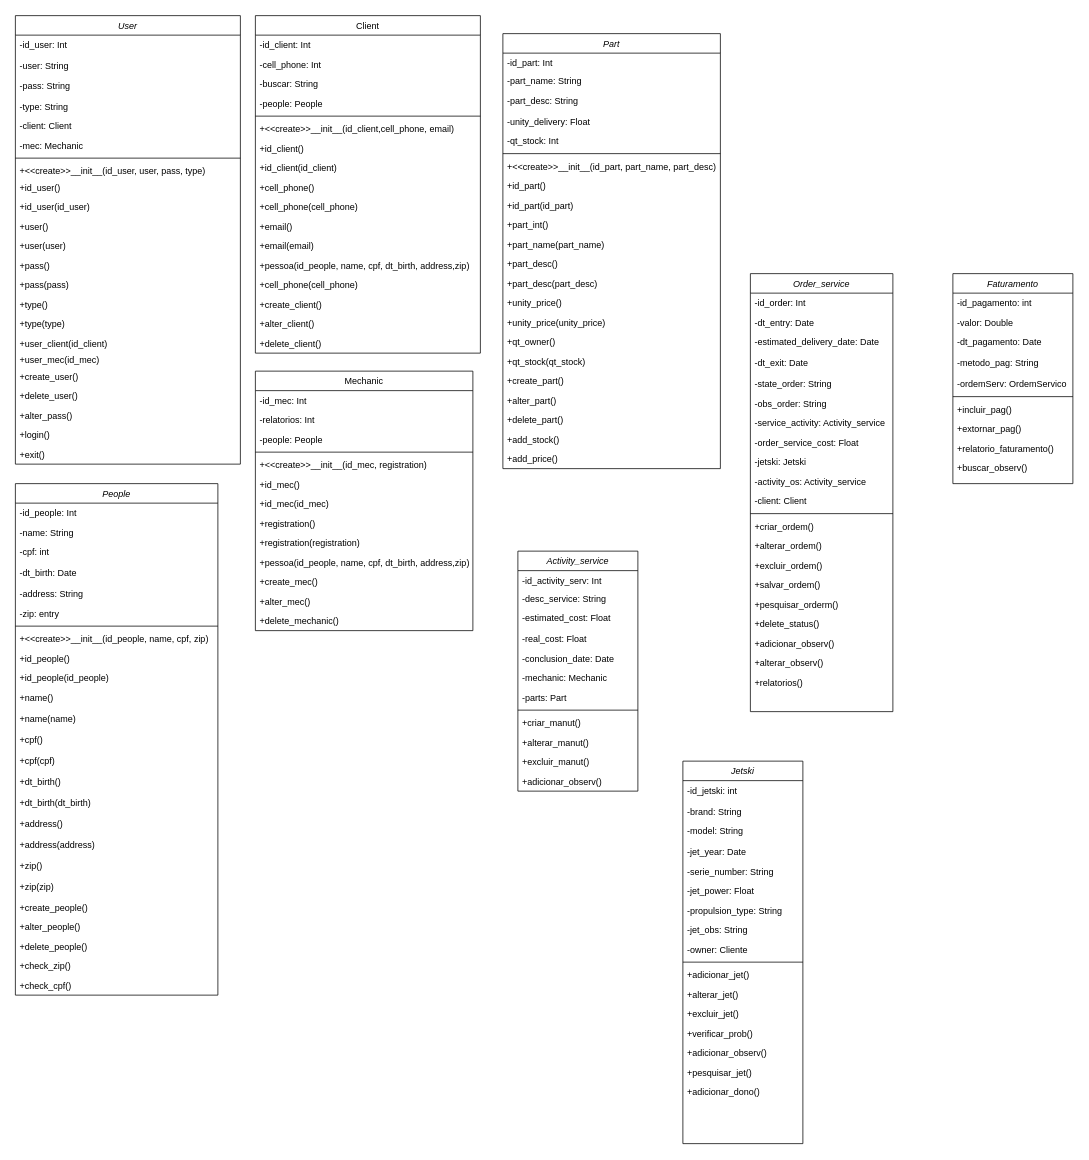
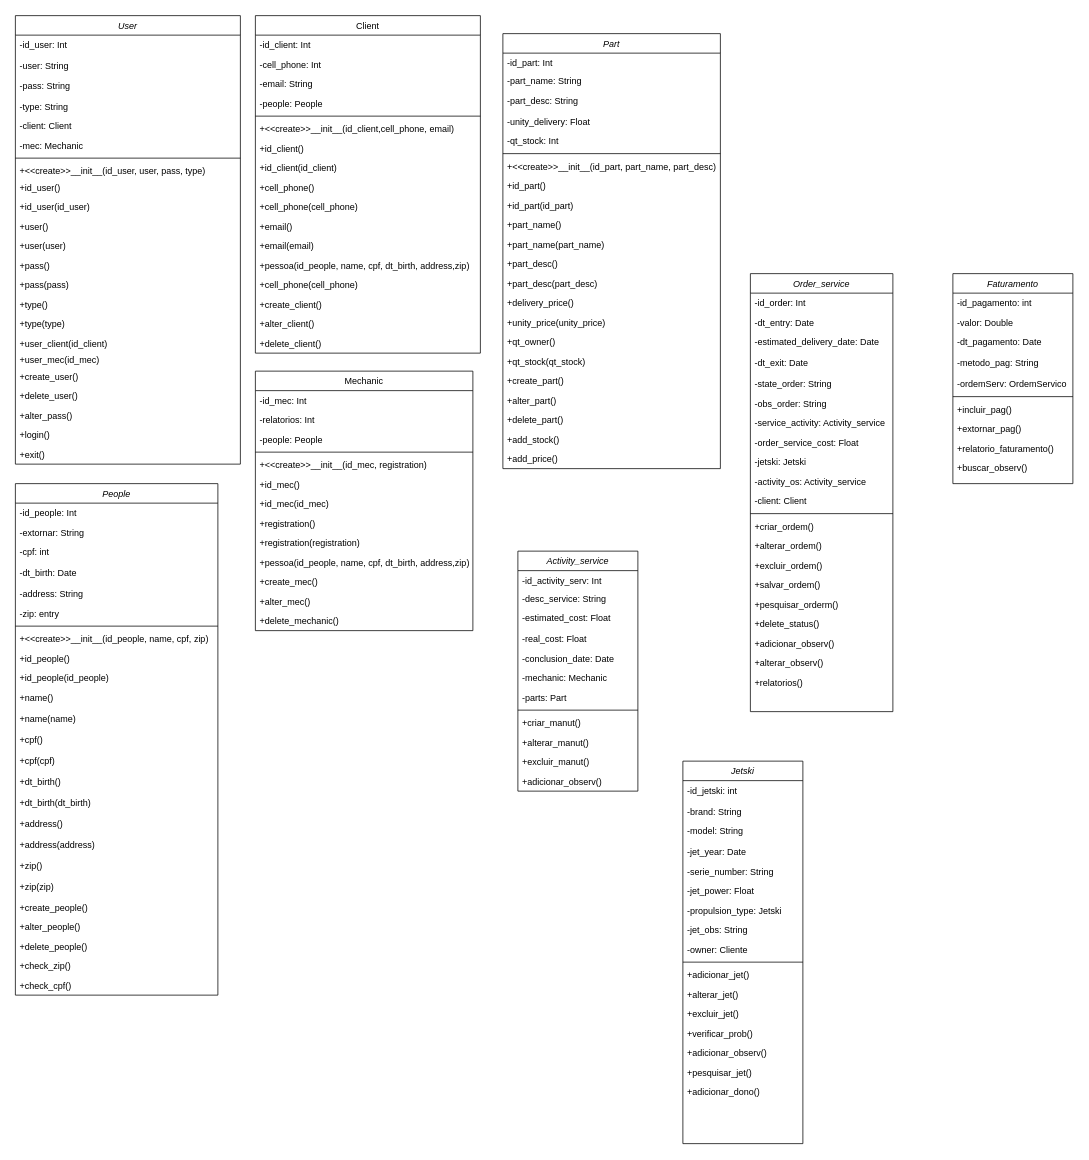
(294, 84) -> (289, 84)
(534, 225) -> (537, 225)
(540, 303) -> (546, 303)
(49, 533) -> (59, 533)
(742, 911) -> (742, 911)
